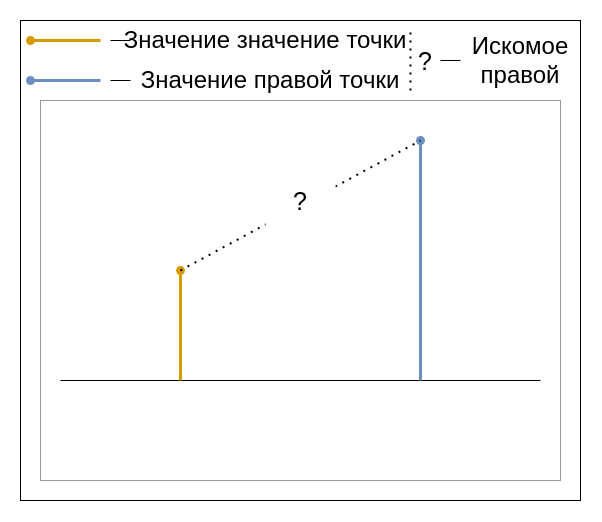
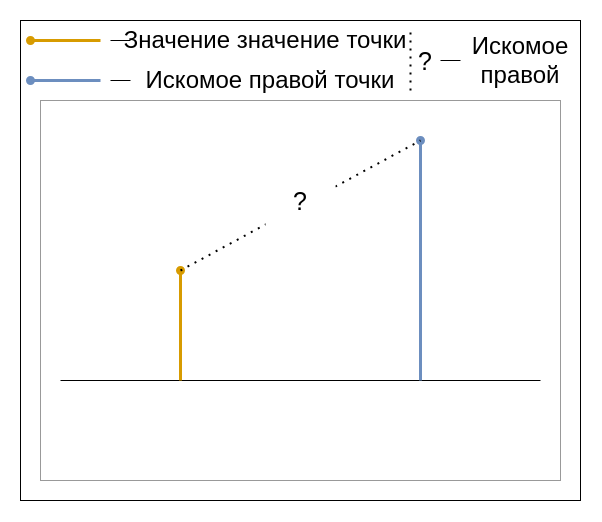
(271, 81) -> (271, 81)
